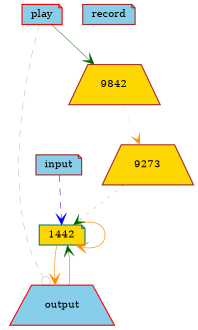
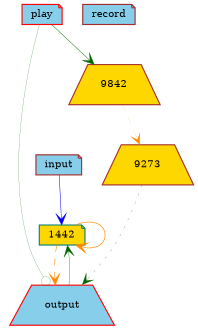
(19, 152) -> (19, 152)
(60, 194) -> (60, 194)
(103, 202) -> (121, 234)
(55, 259) -> (55, 259)
